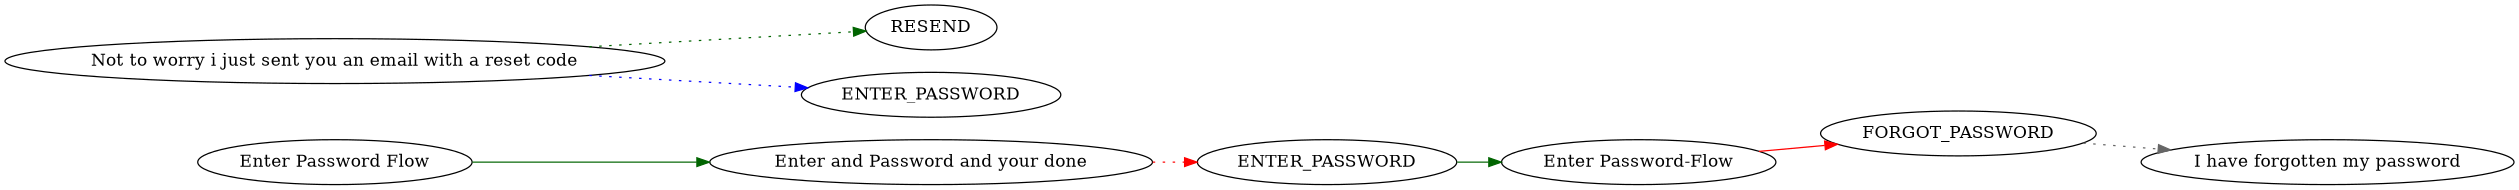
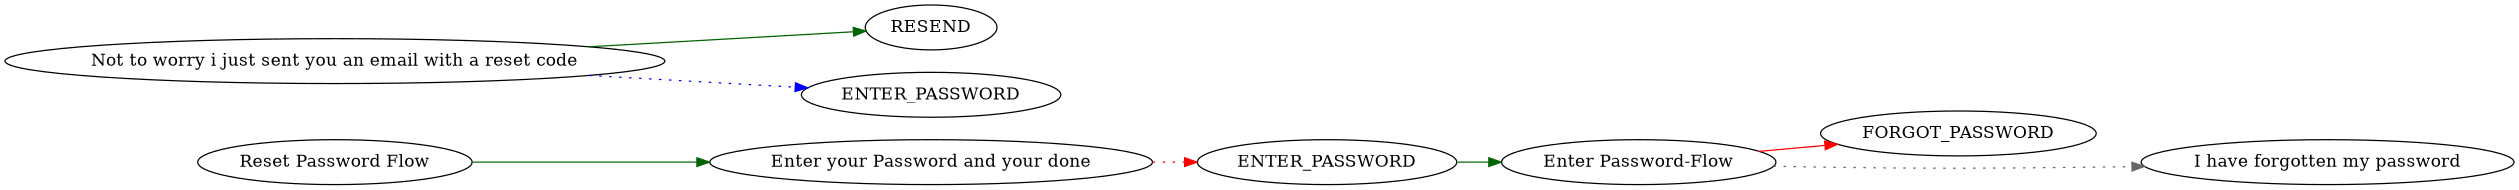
(721, 39) -> (721, 39)
(2121, 146) -> (1953, 168)
(335, 162) -> (335, 162)
(931, 162) -> (931, 162)
